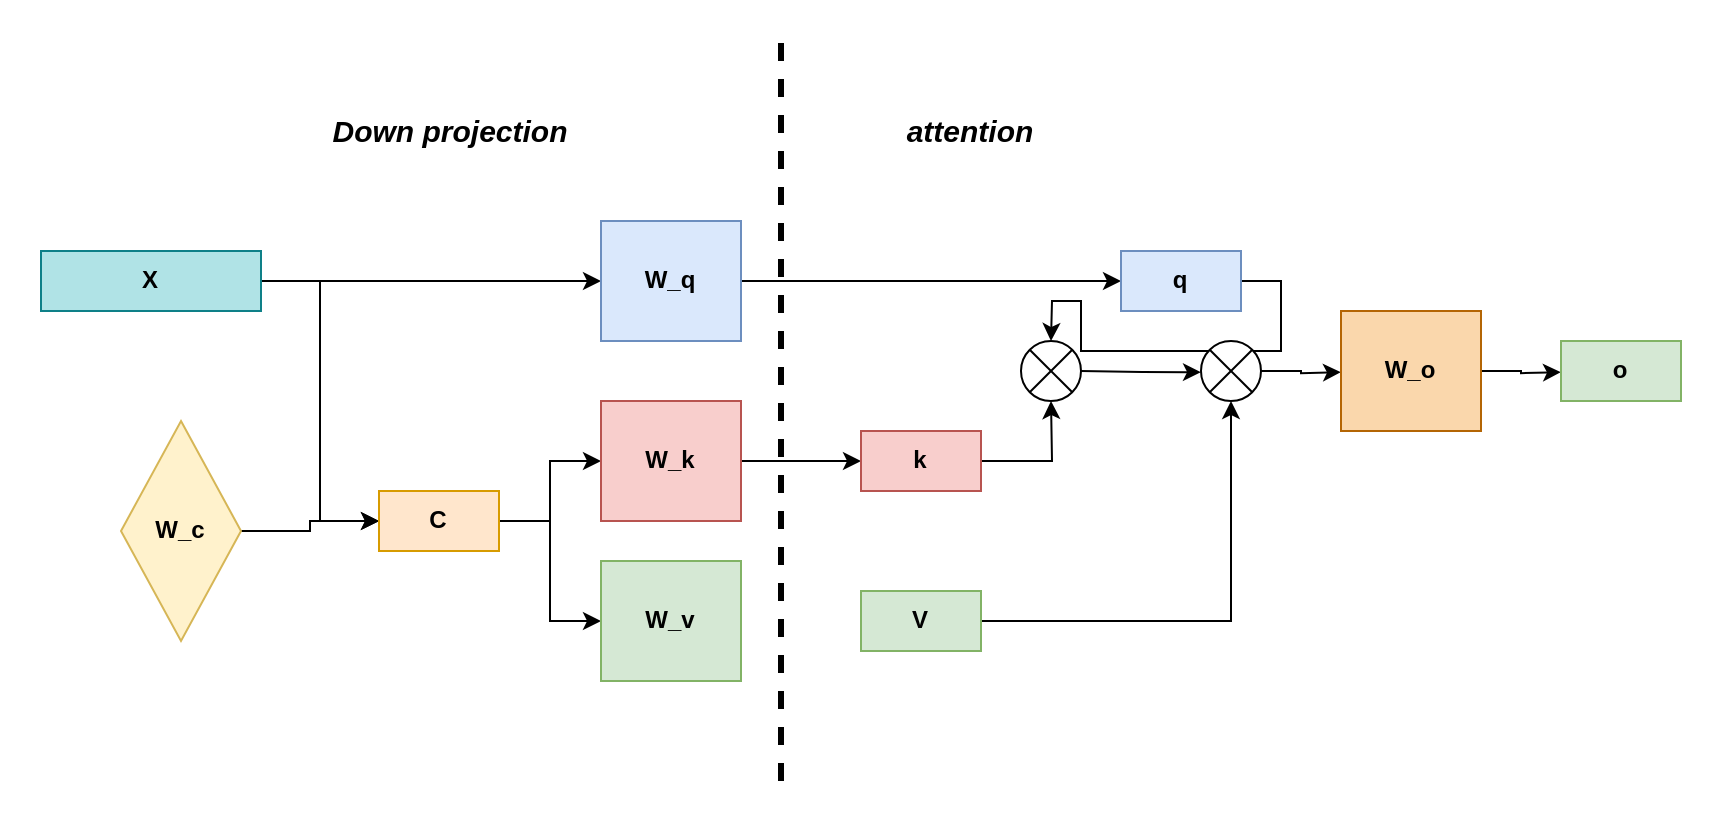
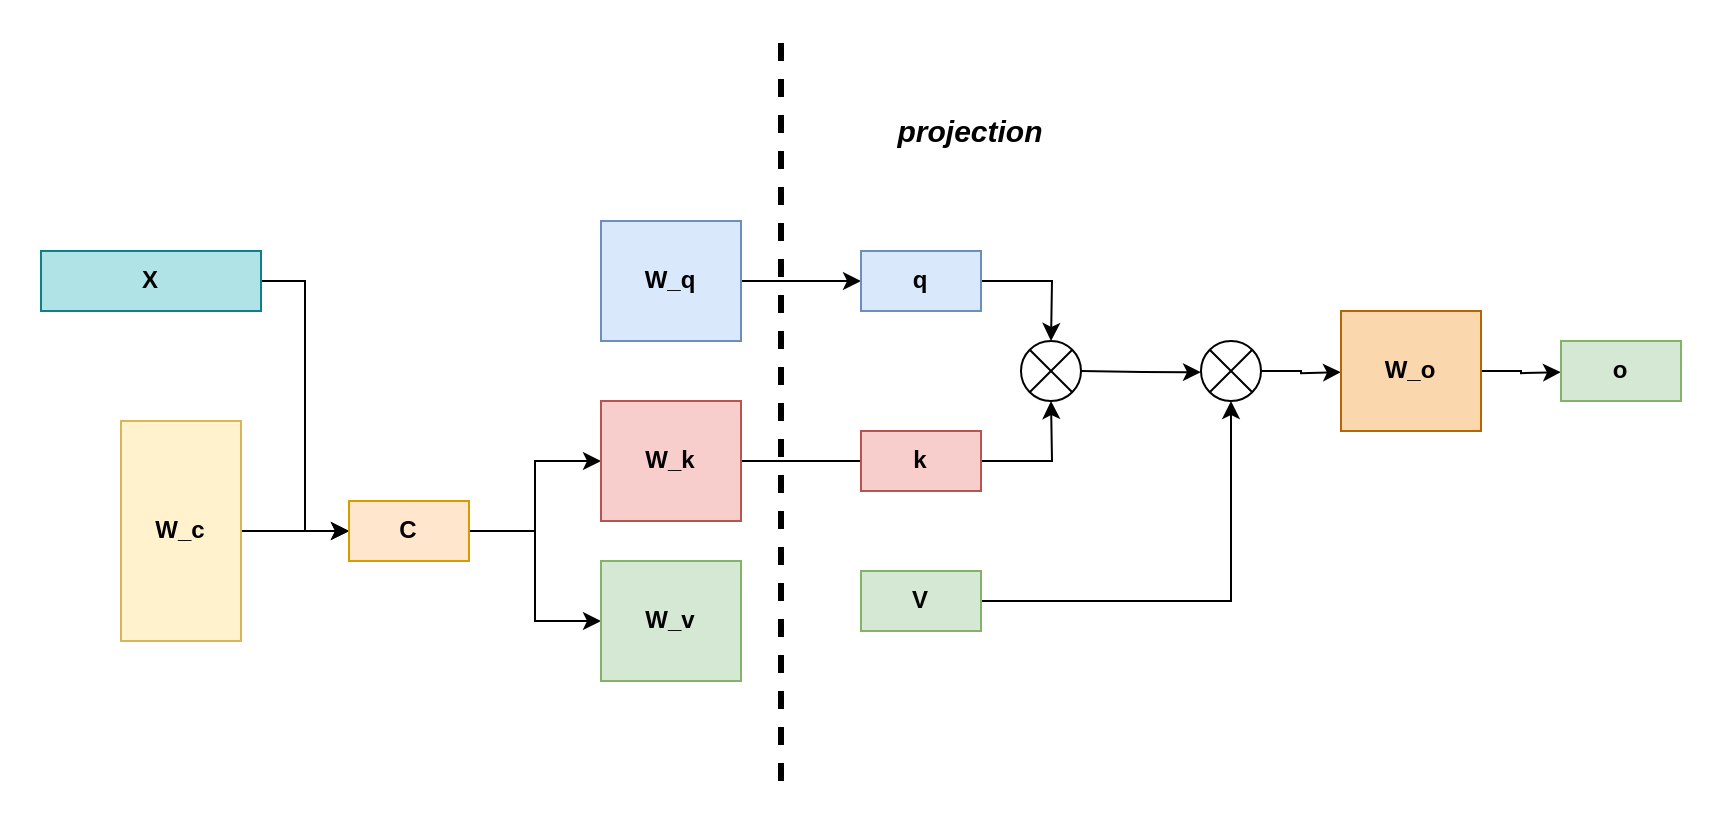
(451, 131) -> none
(971, 131) -> (971, 131)
(456, 281) -> none
(1181, 281) -> (921, 281)
(846, 461) -> (851, 461)
(439, 521) -> (409, 531)
(181, 531) -> (181, 531)
(921, 621) -> (921, 601)
